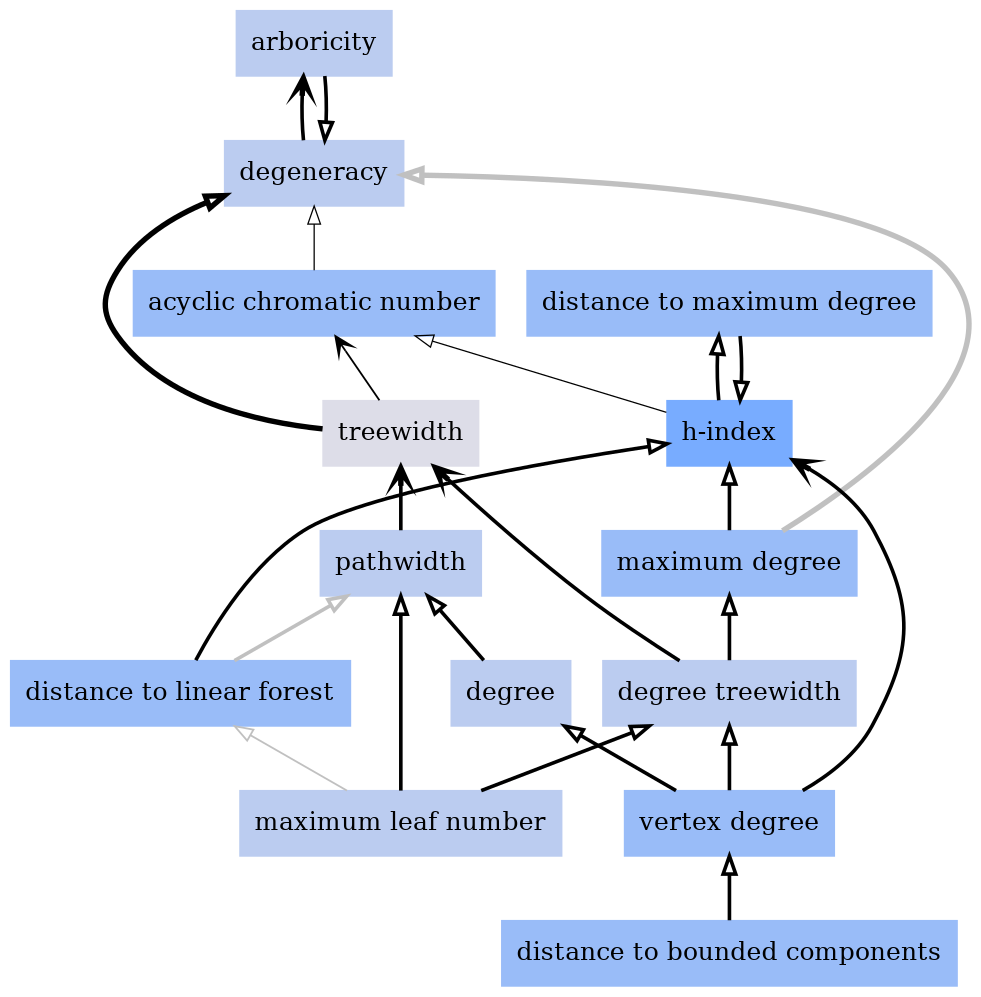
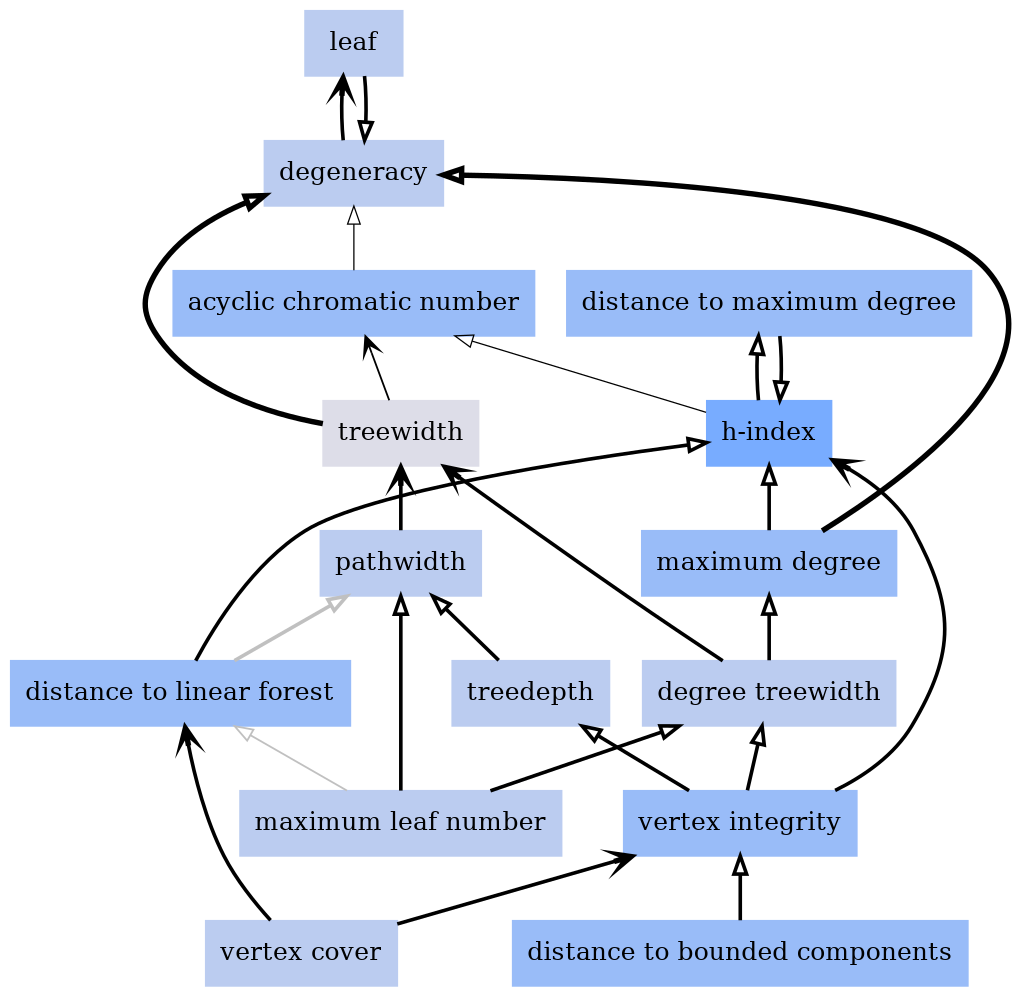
(314, 43) -> (354, 43)
(862, 224) -> (902, 224)
(511, 693) -> (531, 693)
(729, 823) -> (740, 823)
none -> (302, 953)
